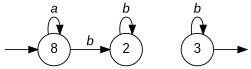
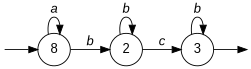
none -> (157, 50)
